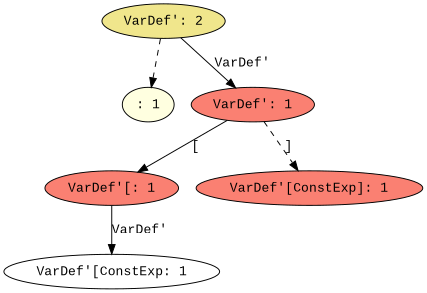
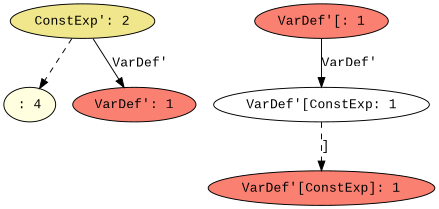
(164, 21) -> (83, 21)
(148, 105) -> (30, 105)
(278, 142) -> (322, 142)
(187, 144) -> none
